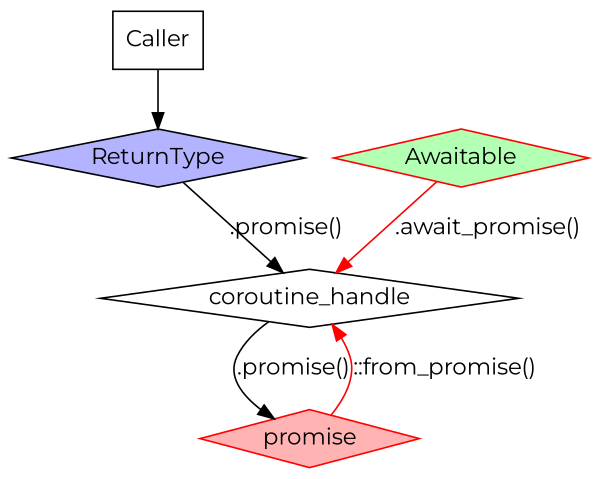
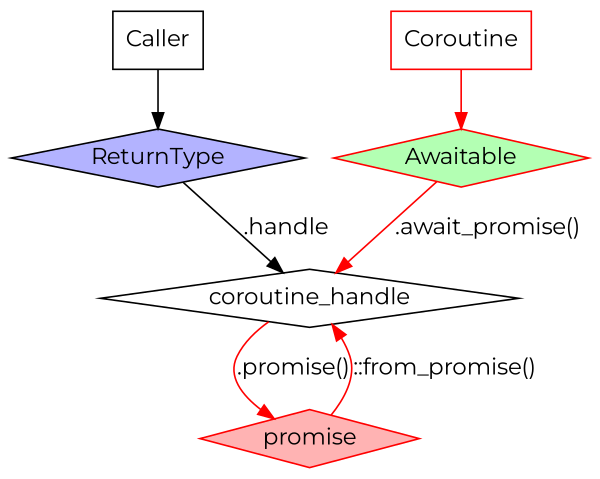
none -> (461, 40)
(286, 228) -> (286, 228)
(234, 364) -> (234, 364)
